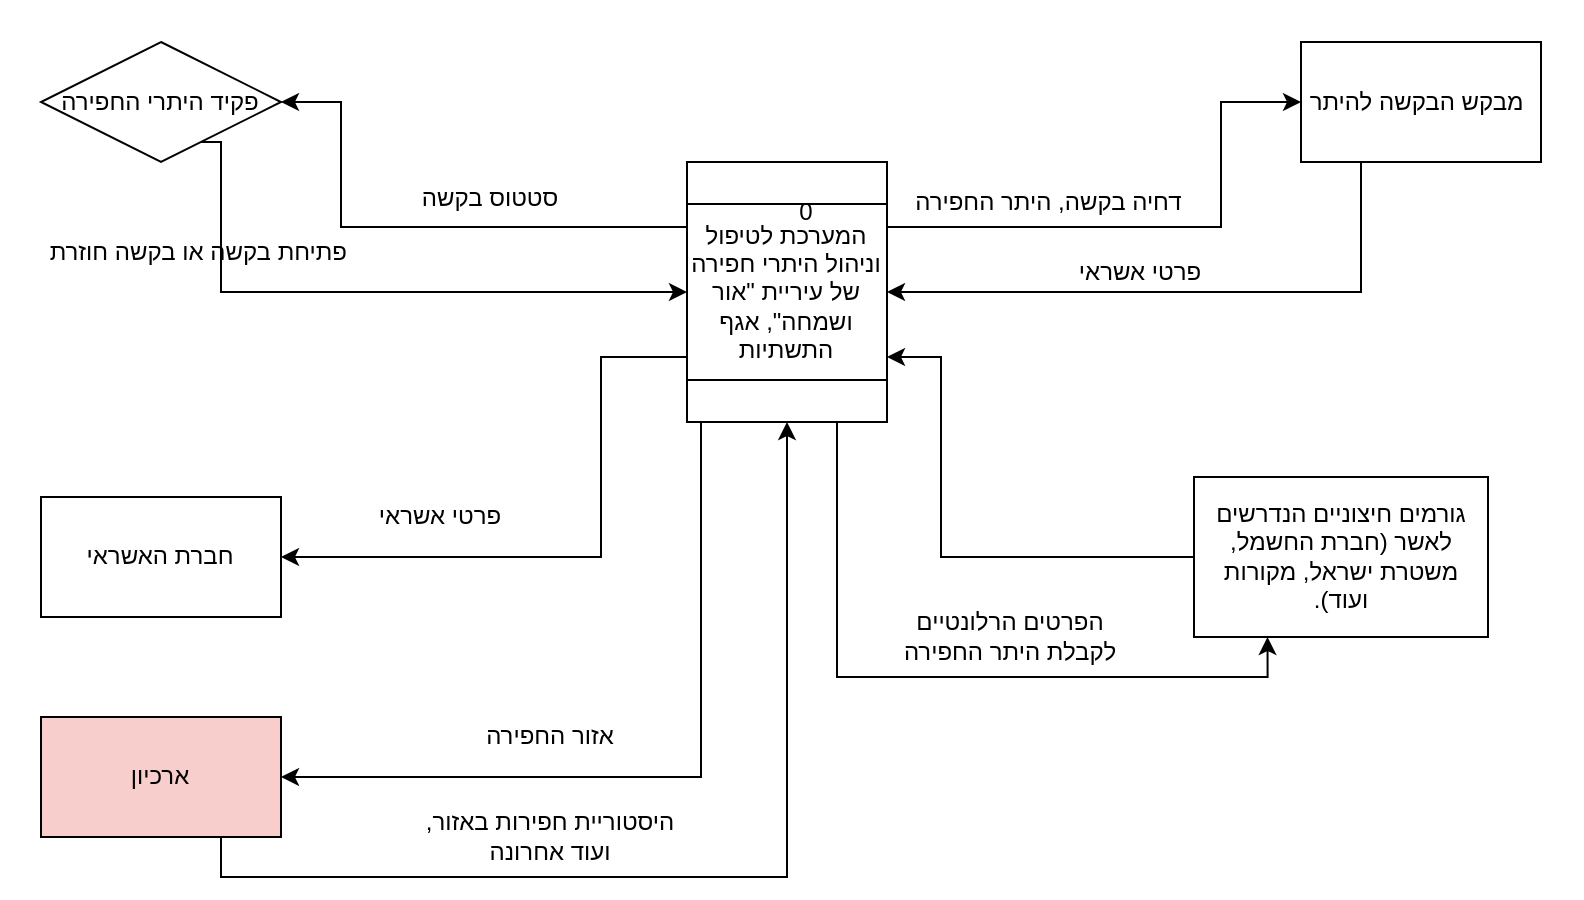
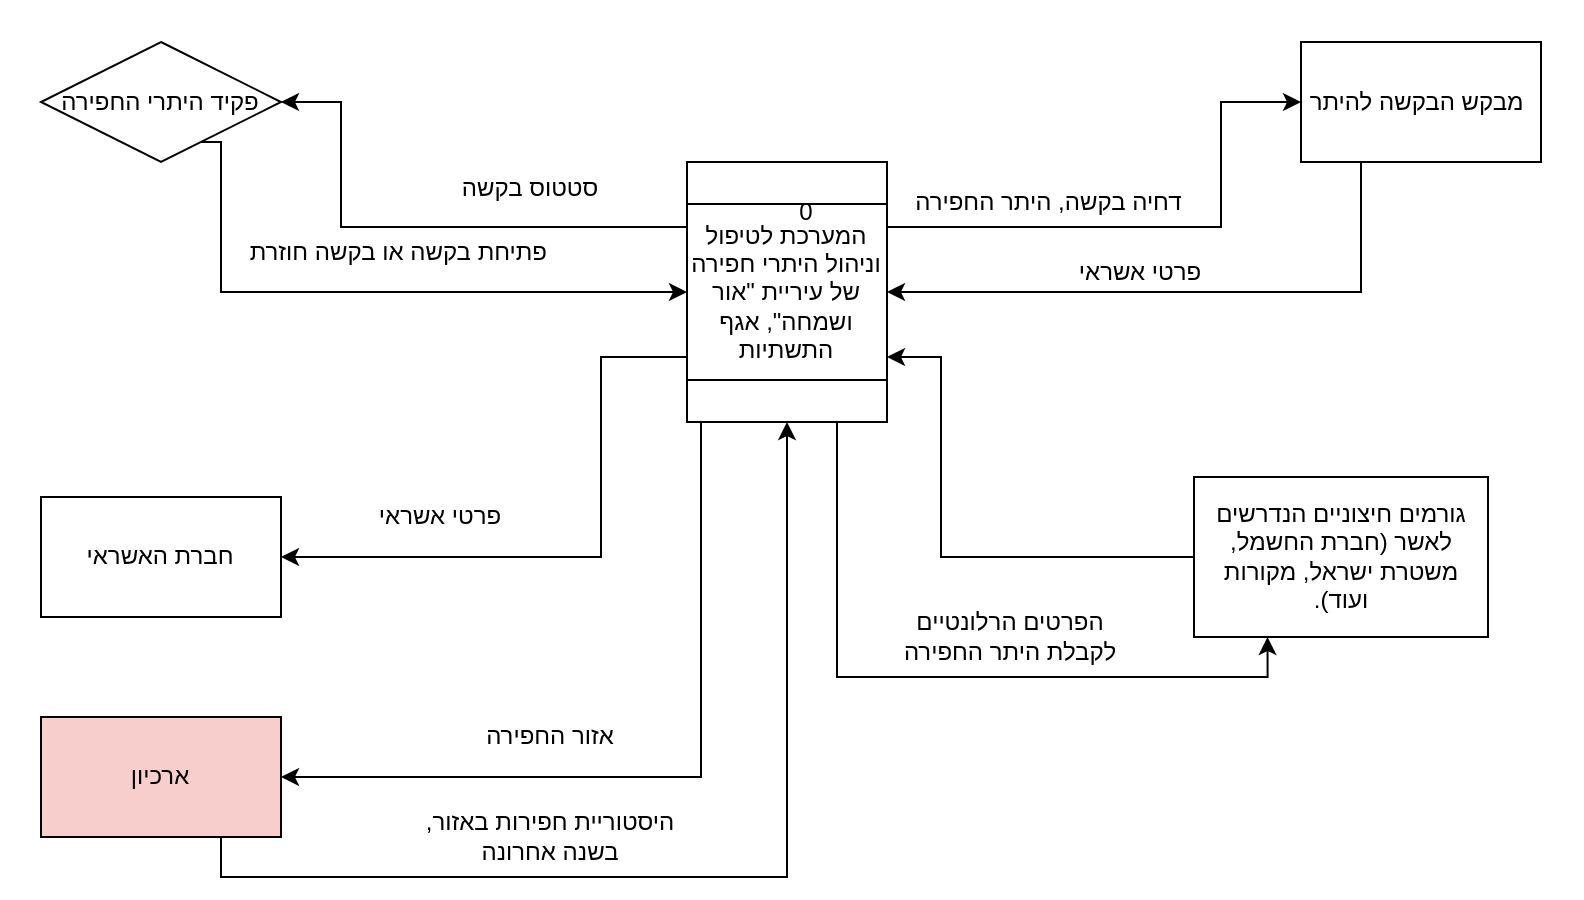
(491, 199) -> (531, 189)
(196, 253) -> (396, 253)
(551, 837) -> (551, 837)
